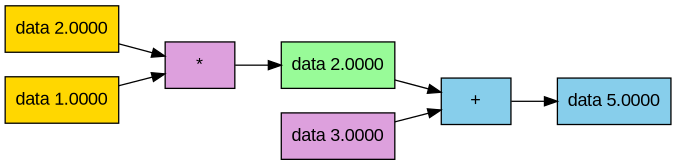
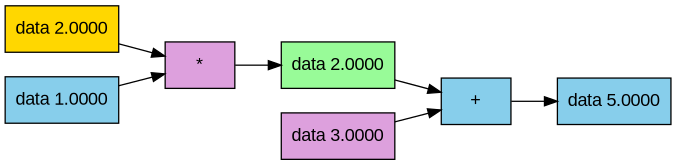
(62, 100) -> (62, 100)
